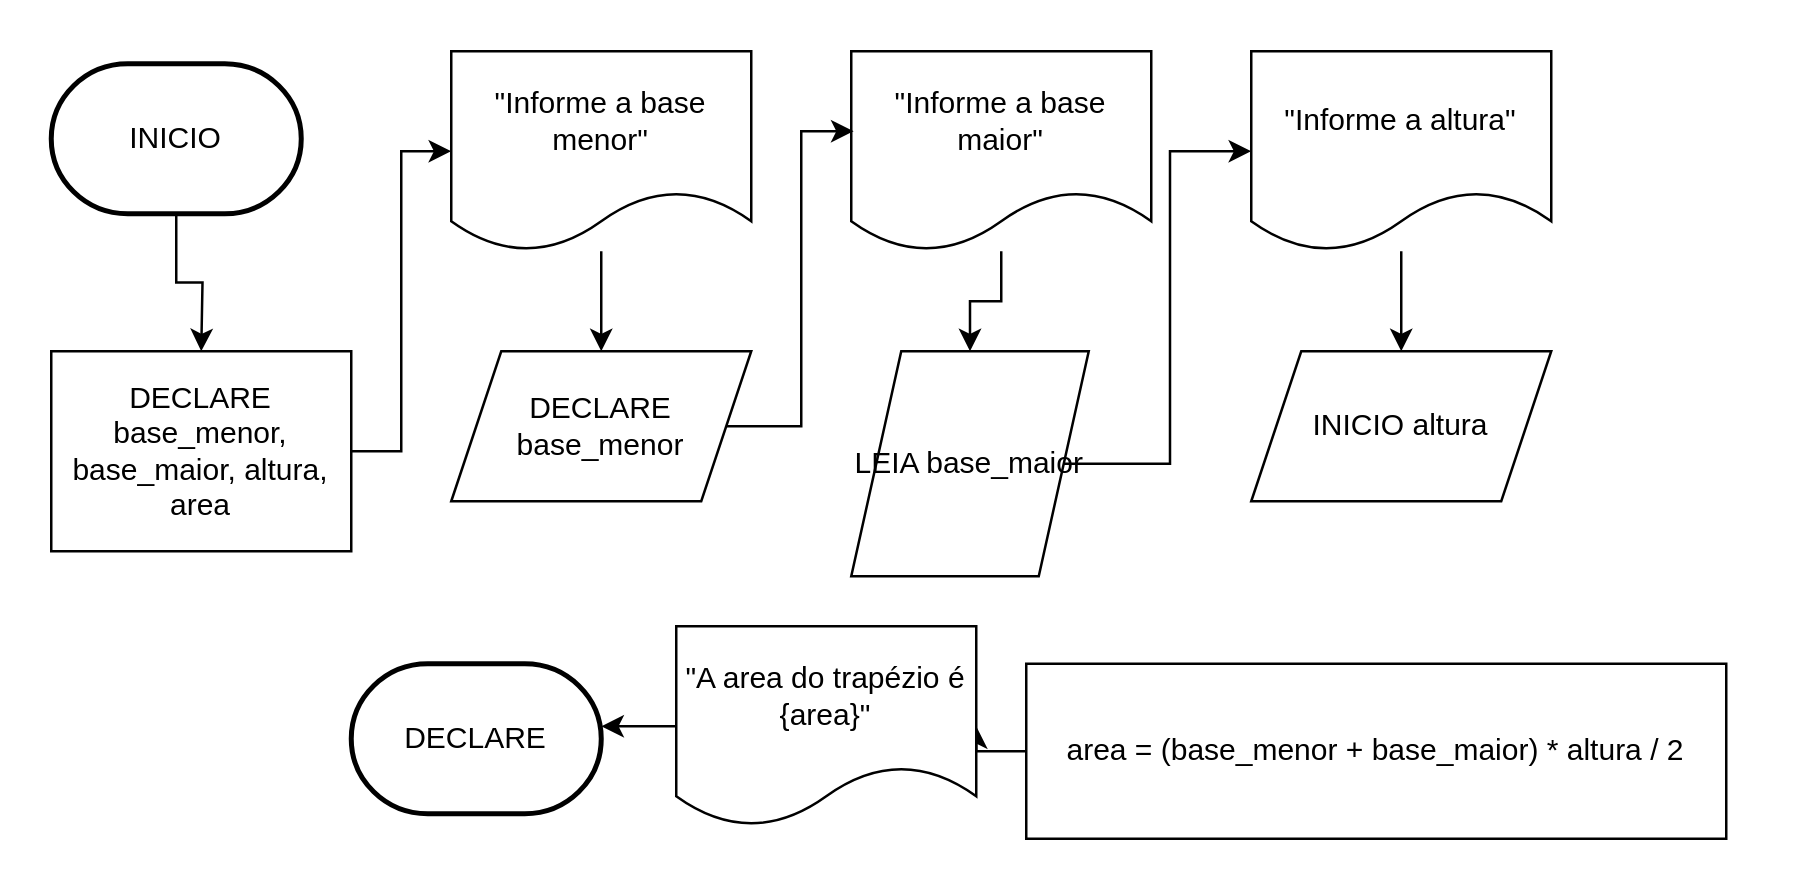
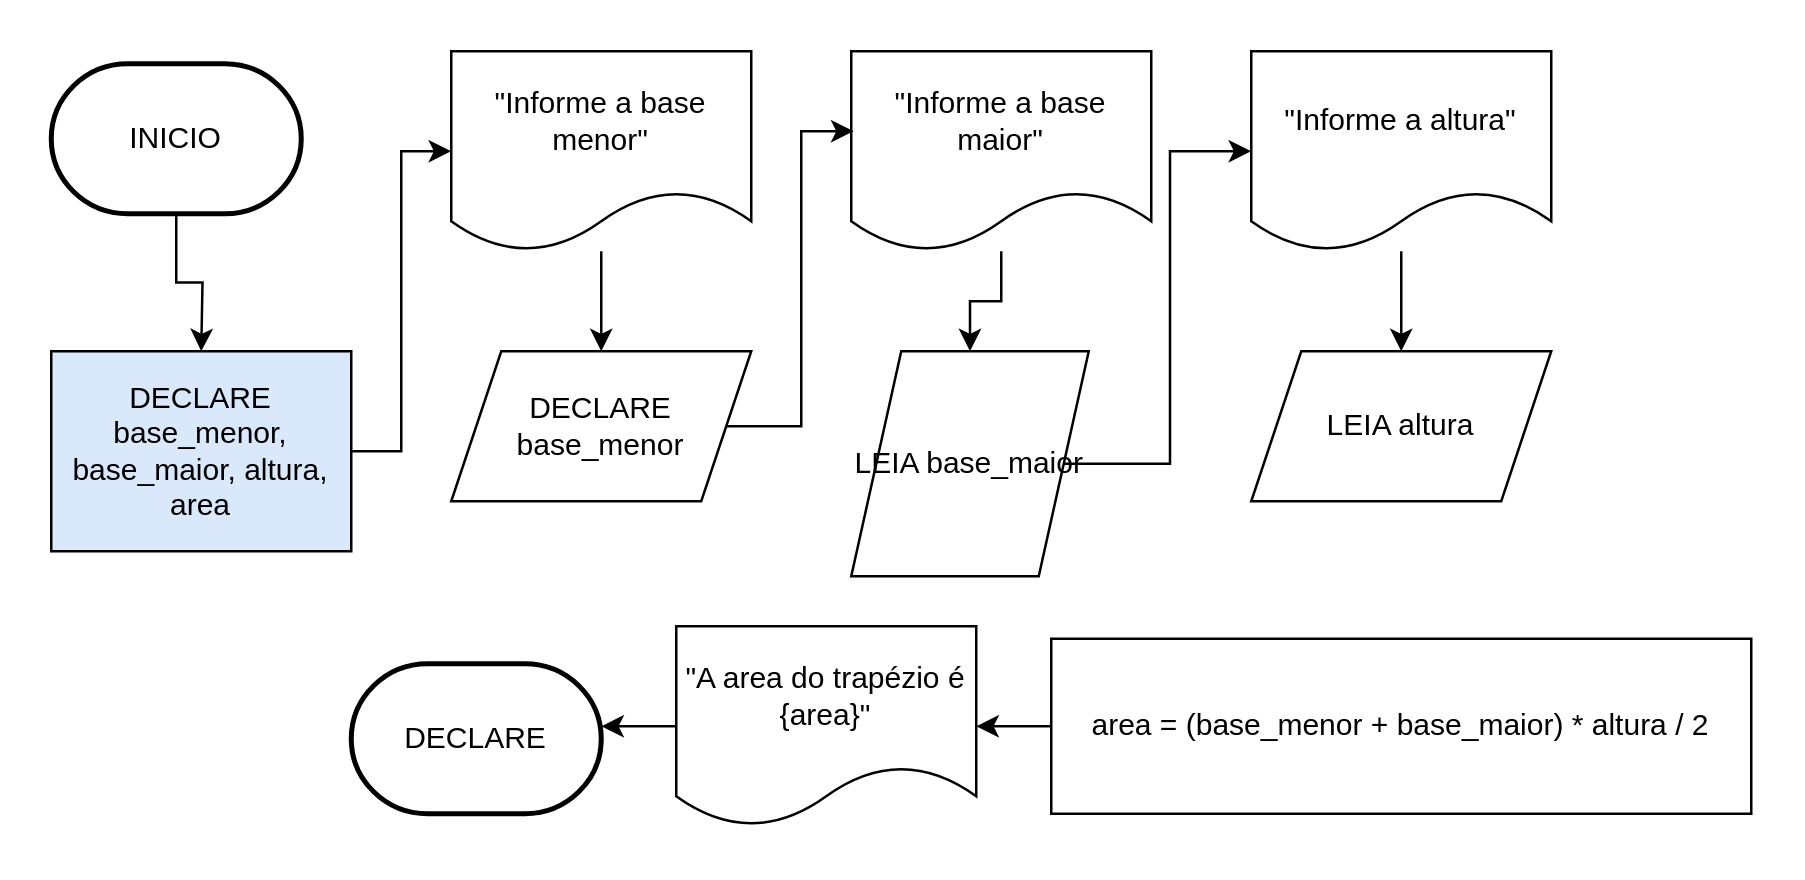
(1401, 426) -> (1401, 426)
(201, 451) -> (201, 451)
(1376, 751) -> (1401, 726)
